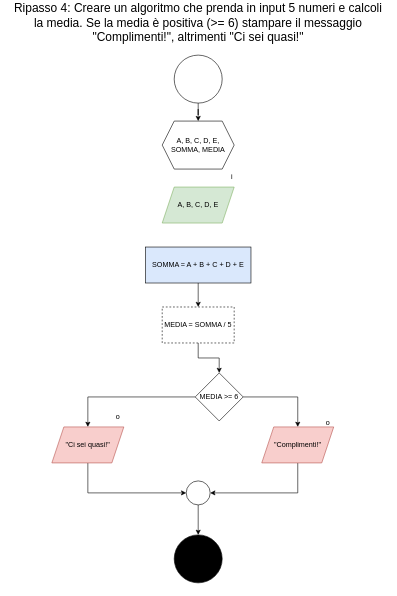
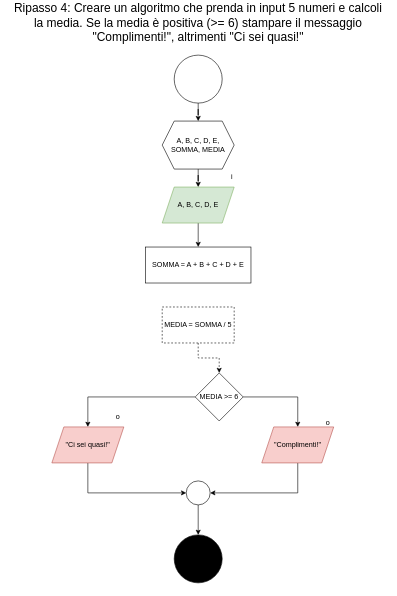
none -> (198, 178)
none -> (198, 241)
(198, 265) -> (198, 265)
(198, 301) -> none
(206, 358) -> (206, 358)
